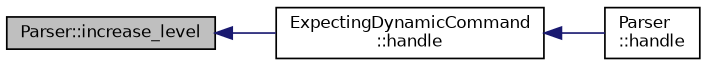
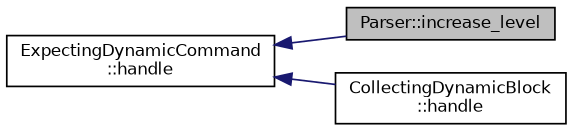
(254, 33) -> (319, 40)
(652, 33) -> (451, 98)
